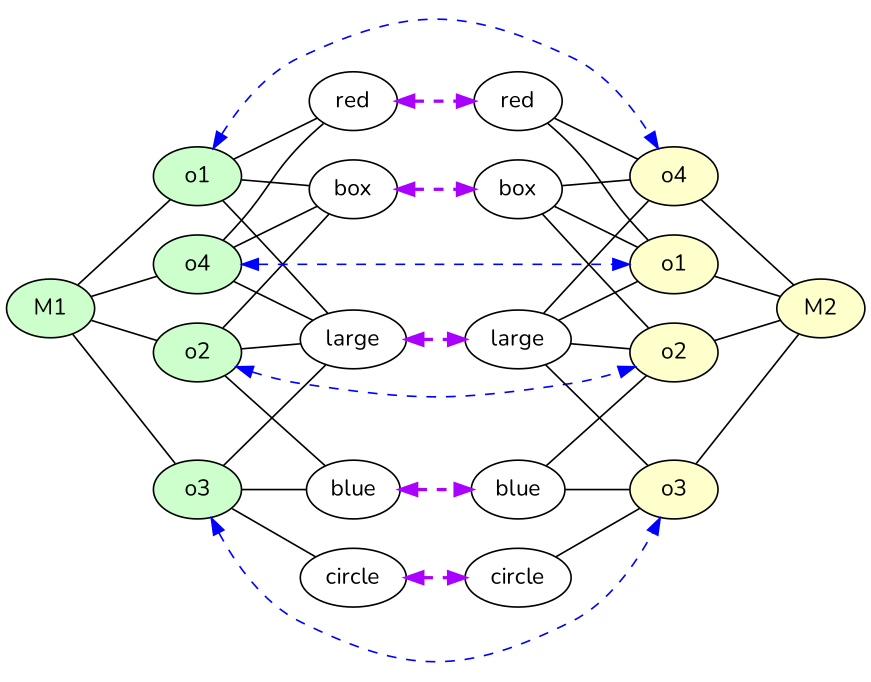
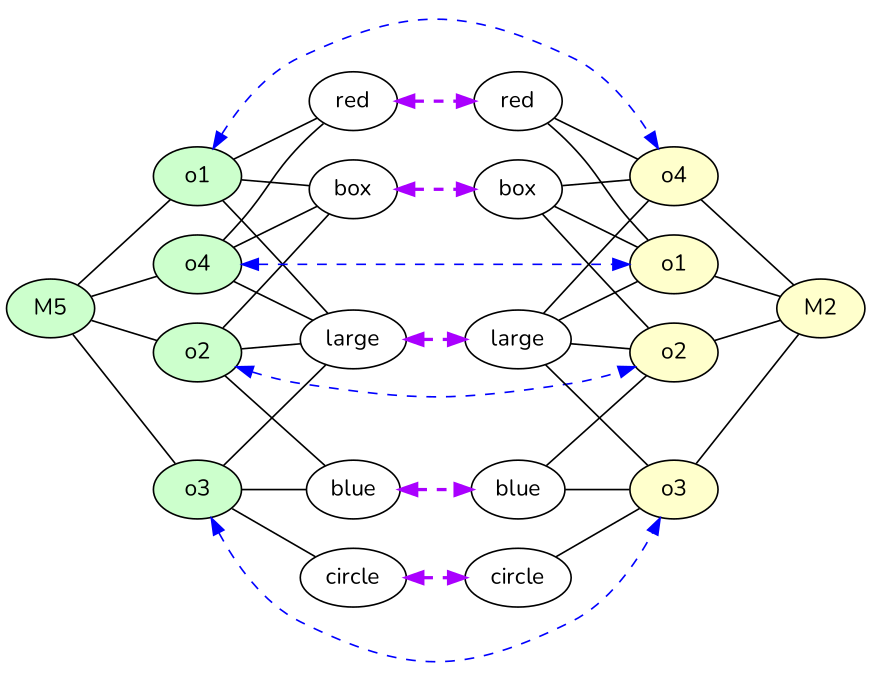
(51, 308) -> (51, 308)
